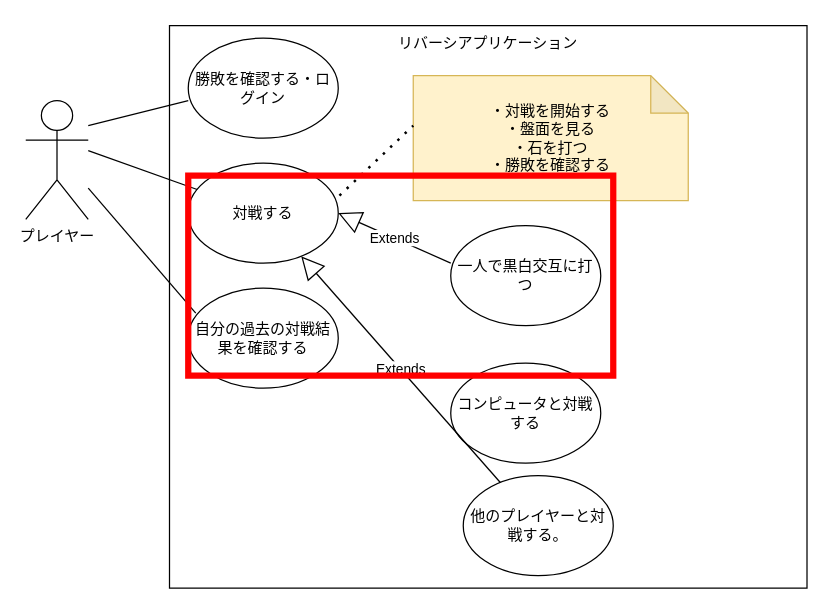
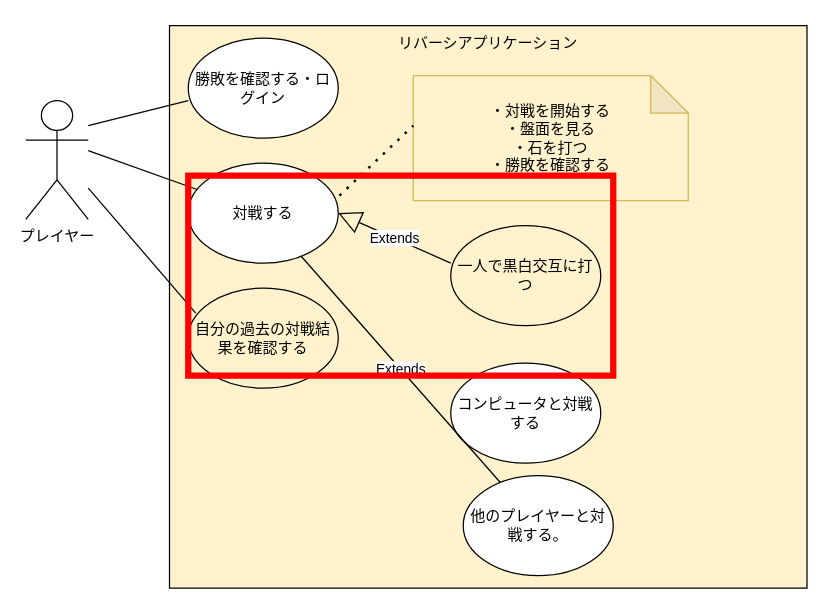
(488, 43) -> (488, 43)
(317, 274) -> (309, 265)
(526, 276) -> (526, 276)
(263, 338) -> (263, 338)
